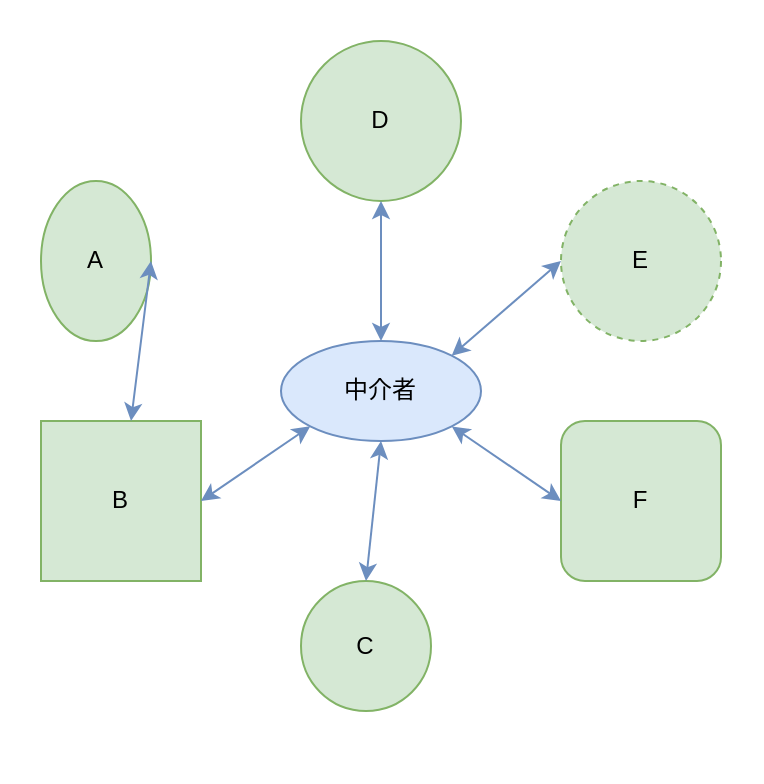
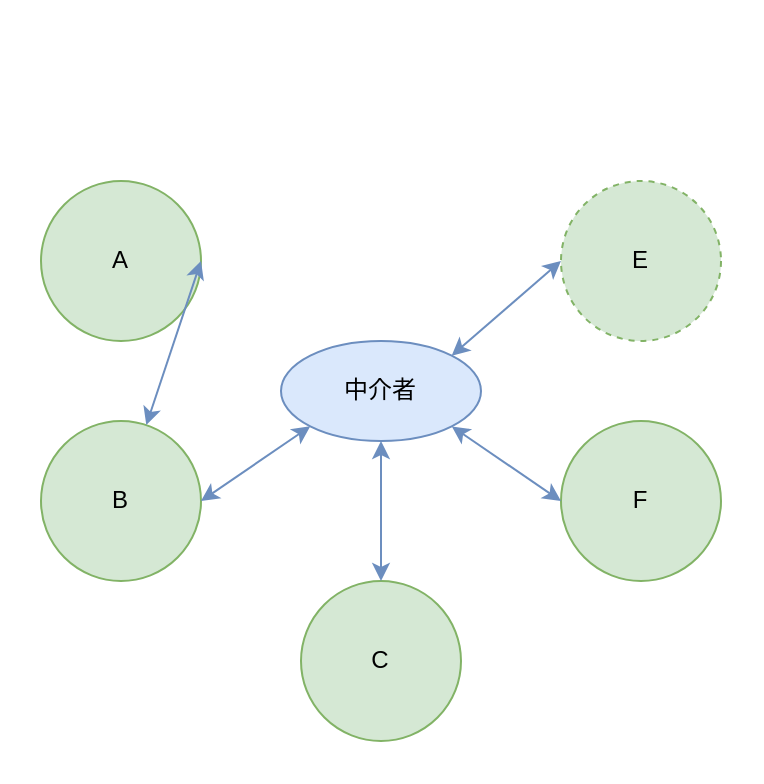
(381, 121) -> none
(96, 261) -> (121, 261)
(381, 271) -> none
(121, 501) -> (121, 501)
(641, 501) -> (641, 501)
(366, 646) -> (381, 661)
